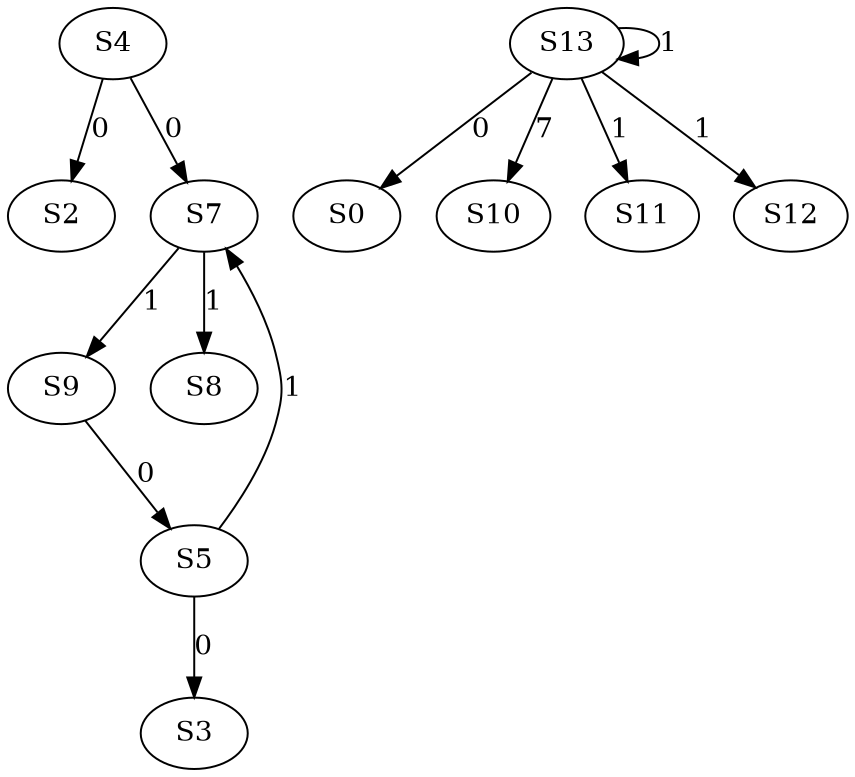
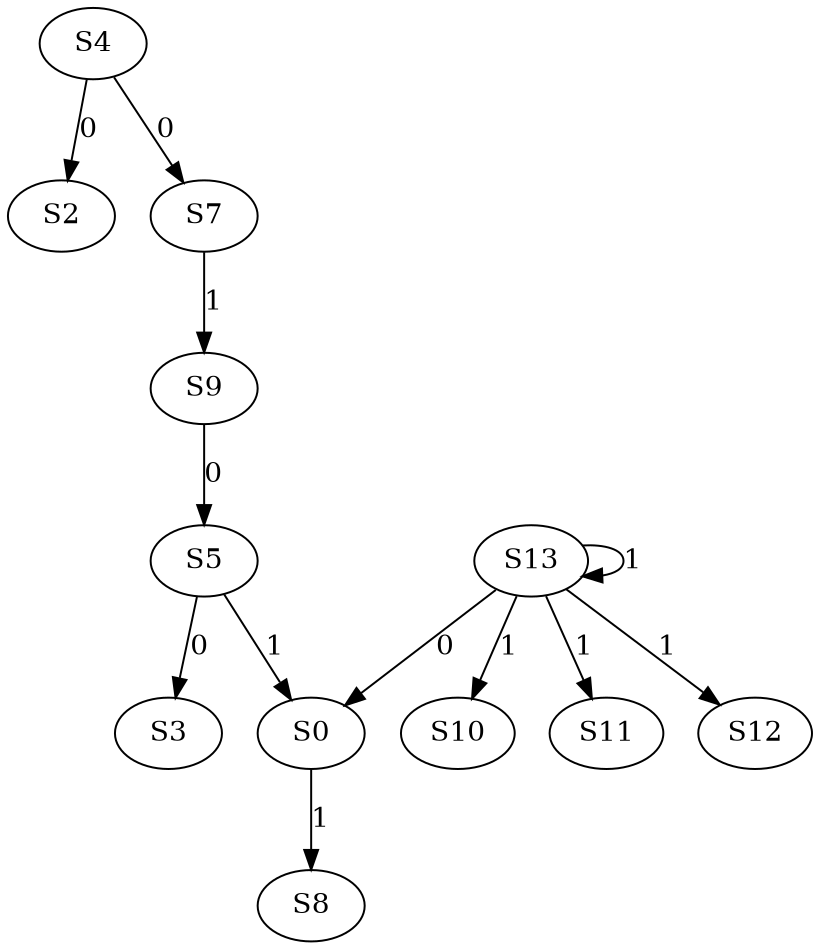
(545, 130) -> (509, 647)
(204, 292) -> (311, 810)
(281, 401) -> (252, 638)
